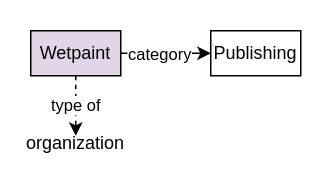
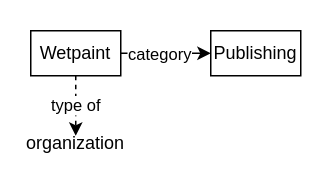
(76, 53) -> (76, 53)
